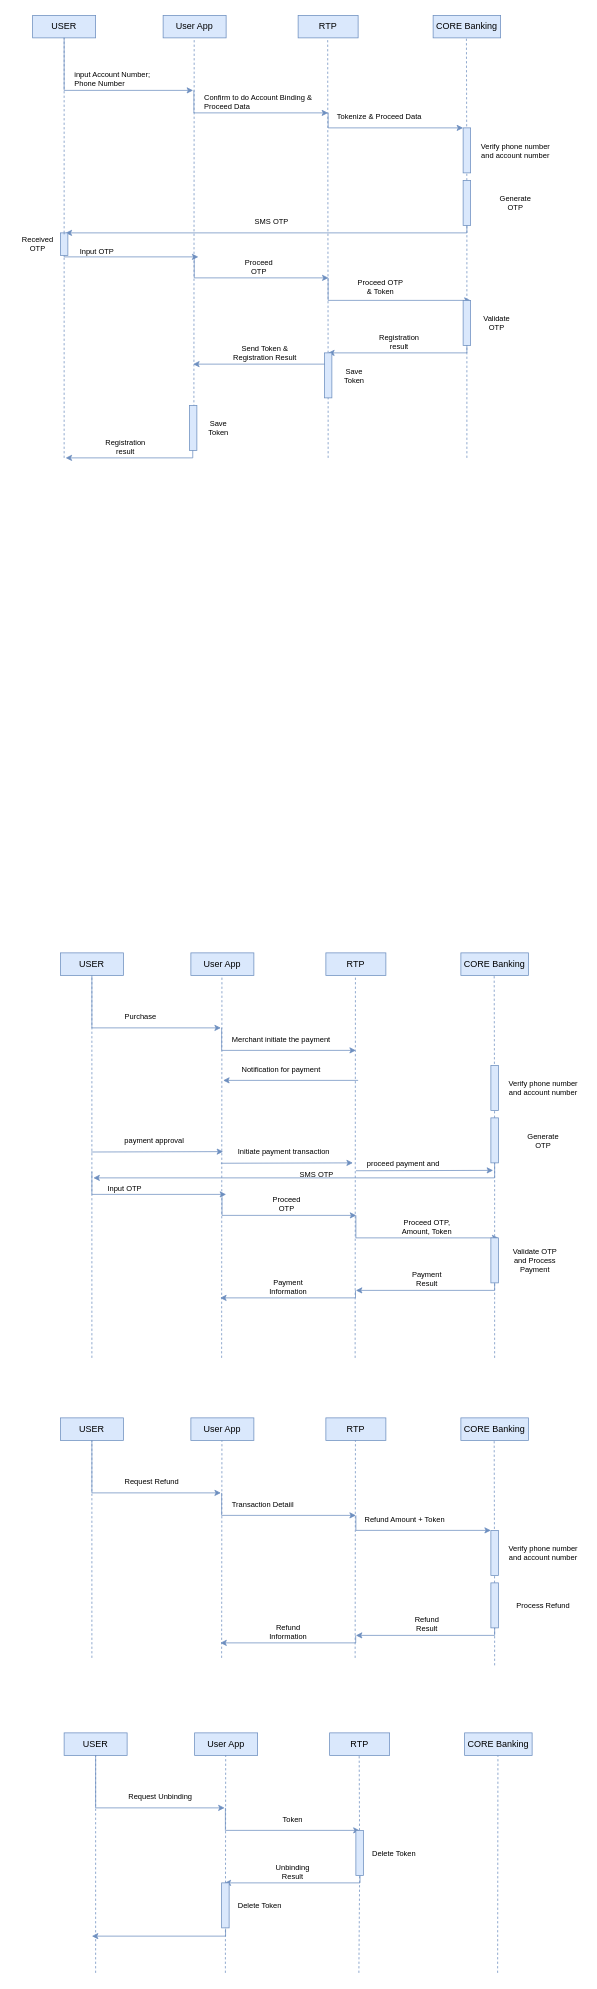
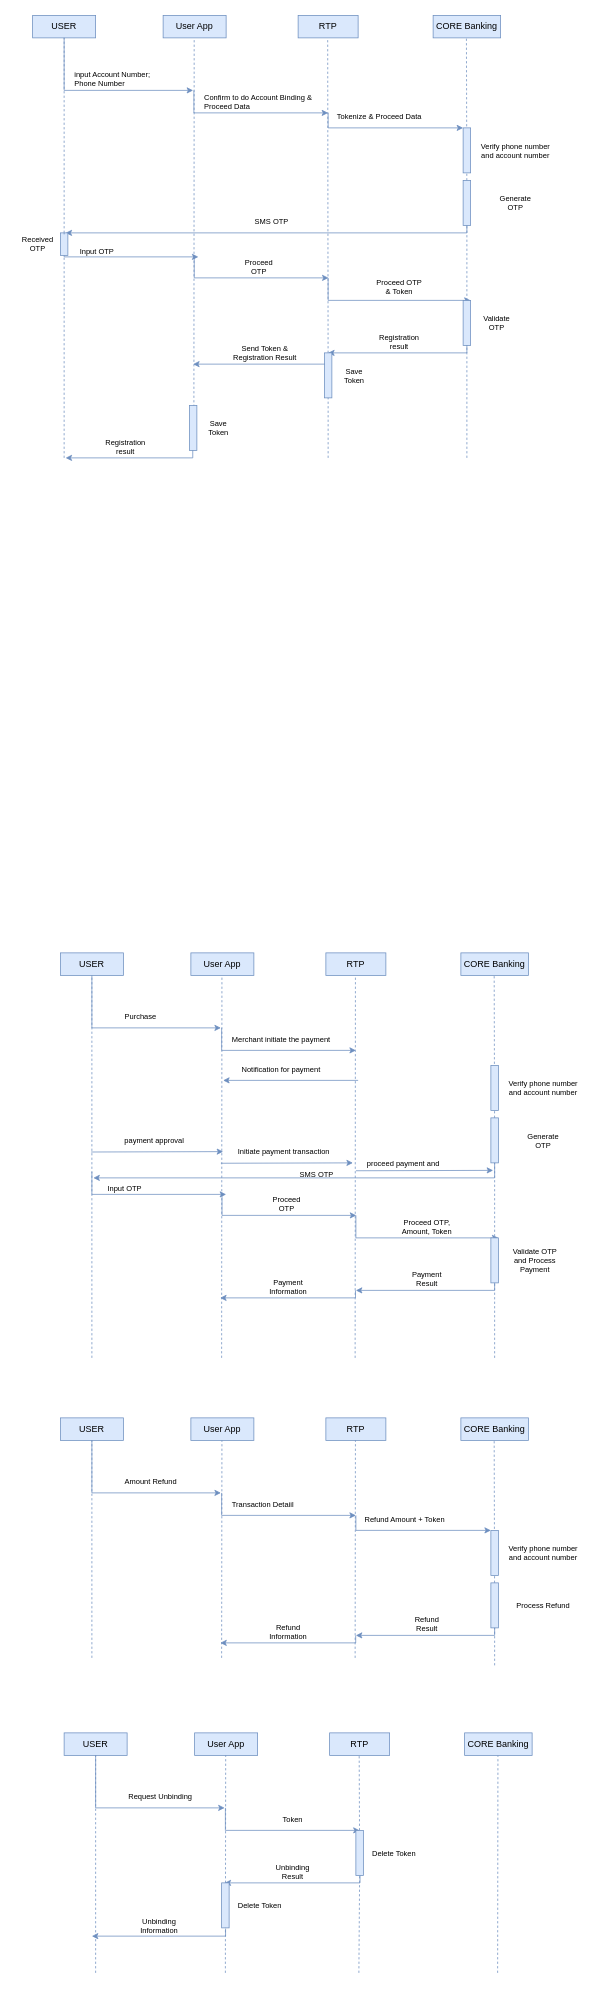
(381, 287) -> (399, 287)
(153, 1482) -> (151, 1482)
none -> (159, 1926)
